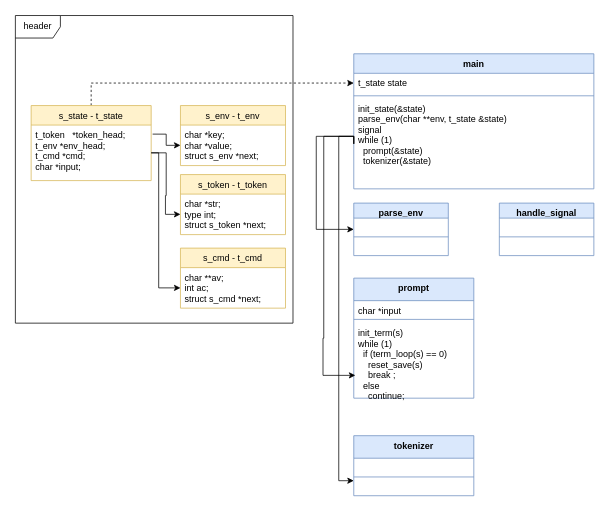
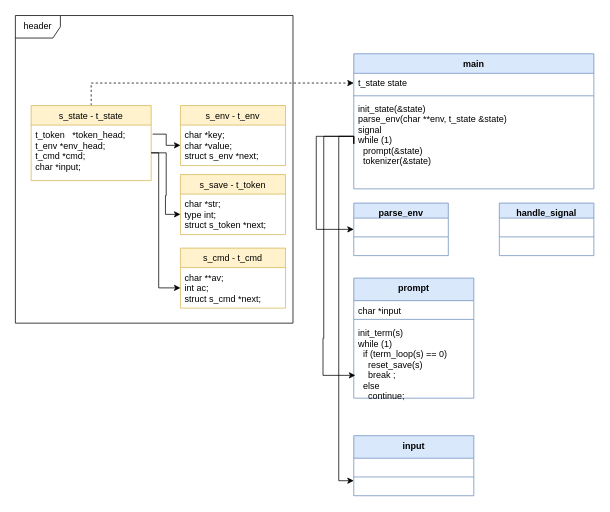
(233, 185) -> (233, 185)
(413, 446) -> (413, 446)
